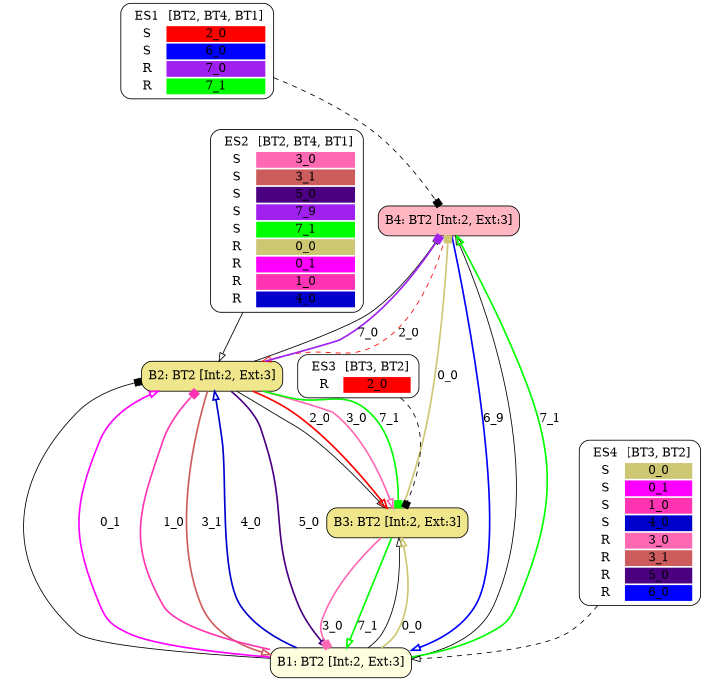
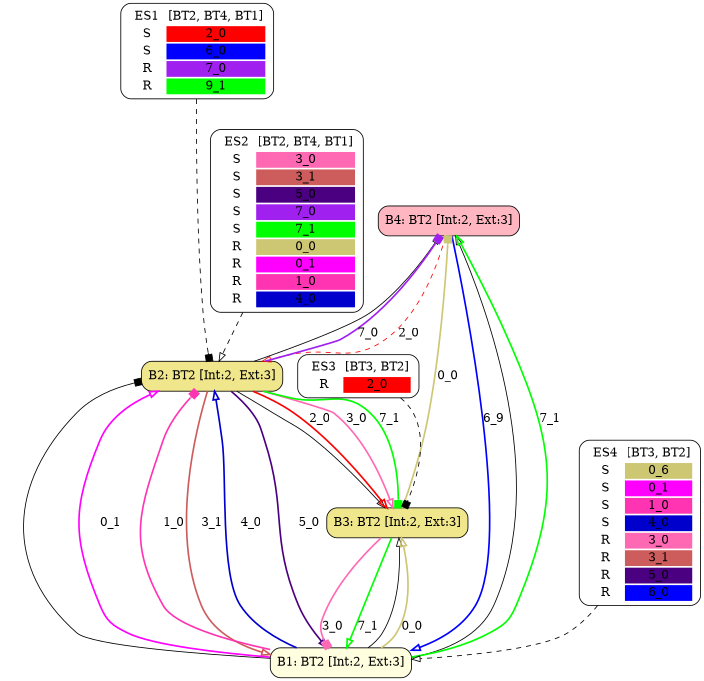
(216, 86) -> (216, 86)
(364, 125) -> (198, 226)
(306, 212) -> (306, 212)
(233, 333) -> (233, 333)
(659, 471) -> (659, 471)
